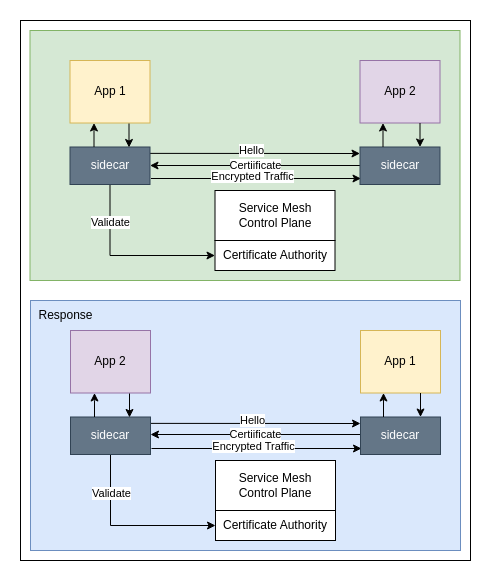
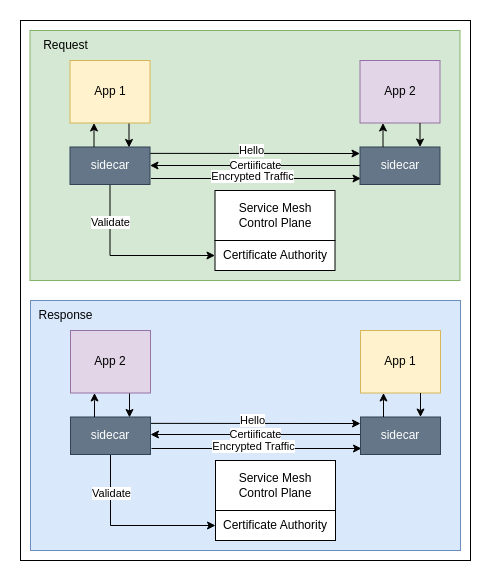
none -> (65, 46)
